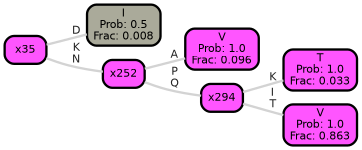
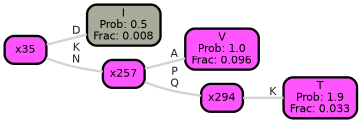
(320, 70) -> (320, 98)
(124, 74) -> (124, 74)
(320, 125) -> none
